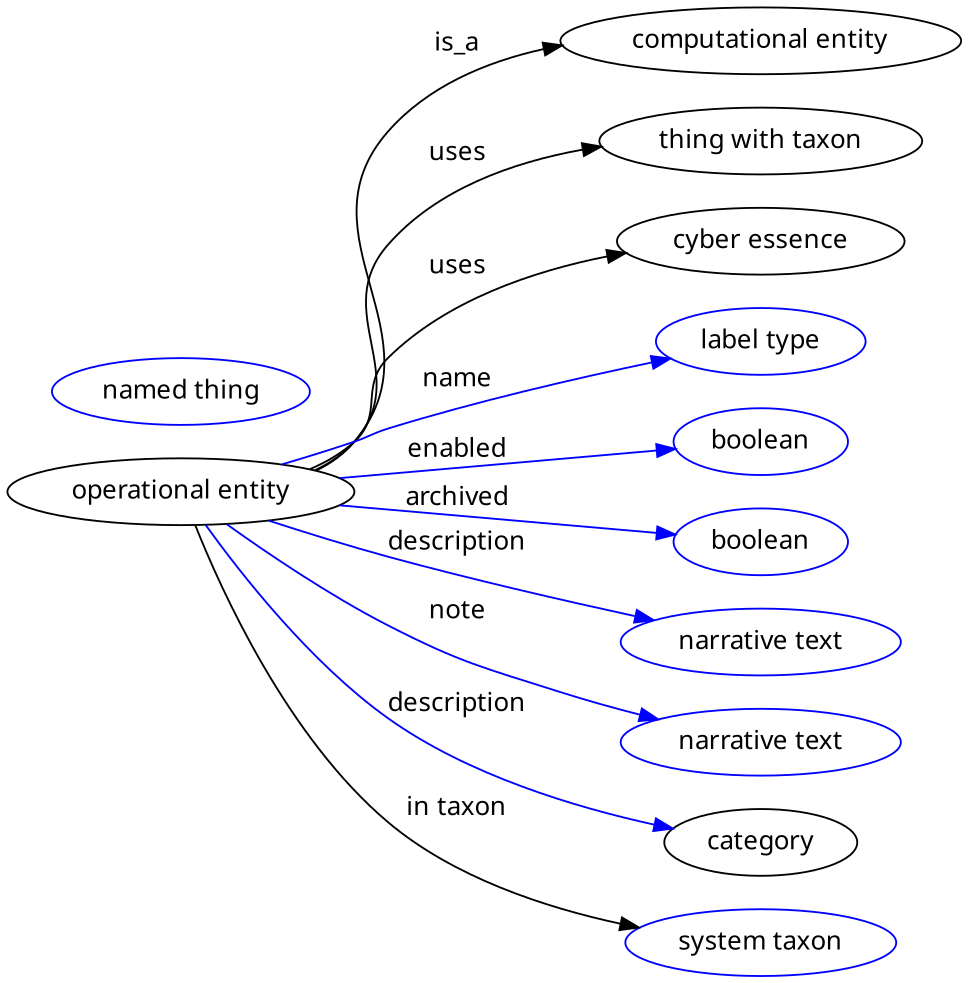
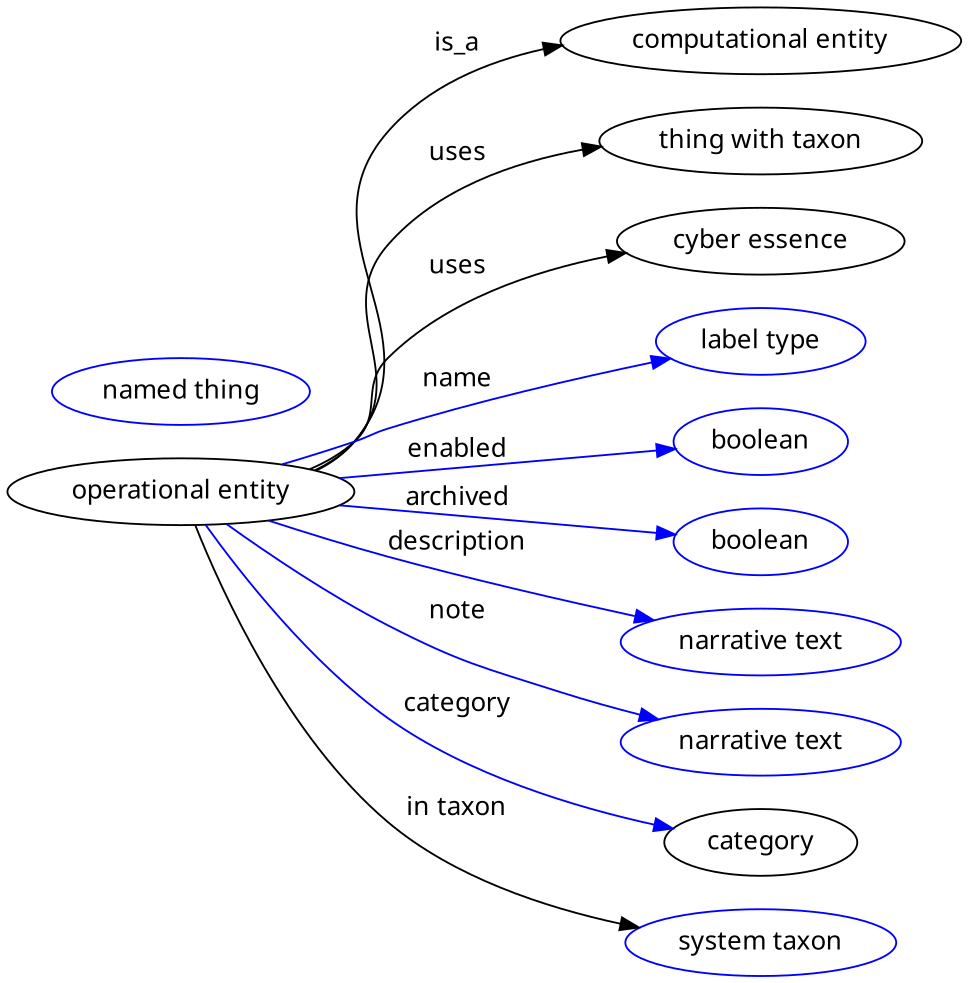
(457, 704) -> (457, 704)
